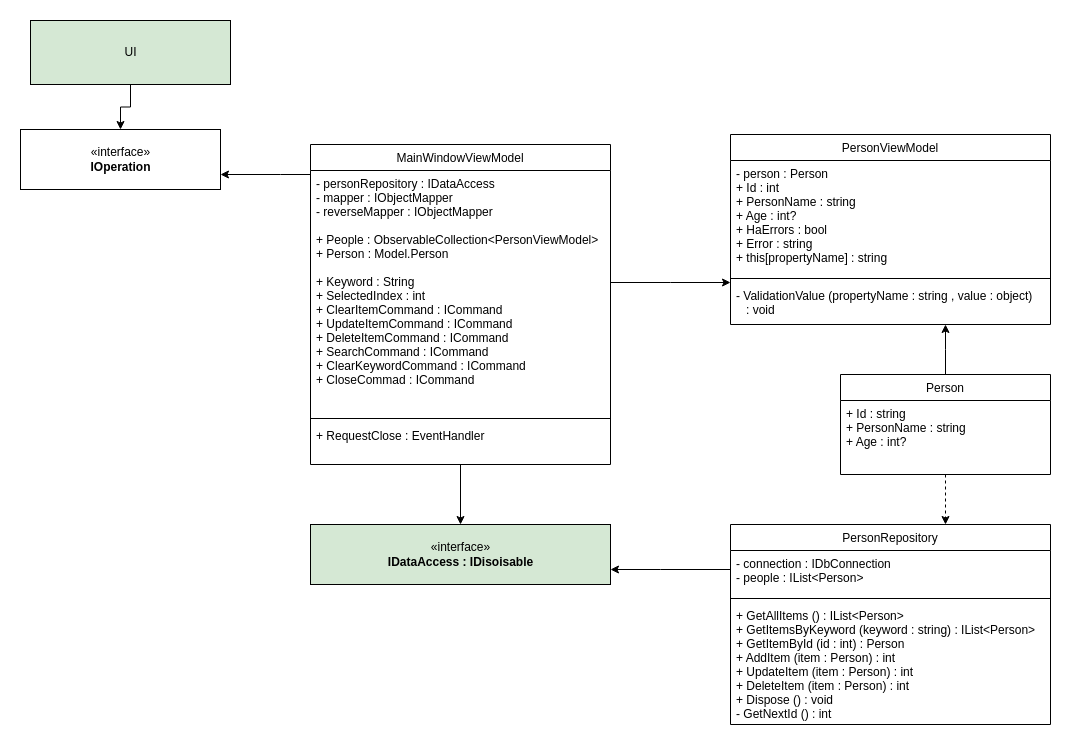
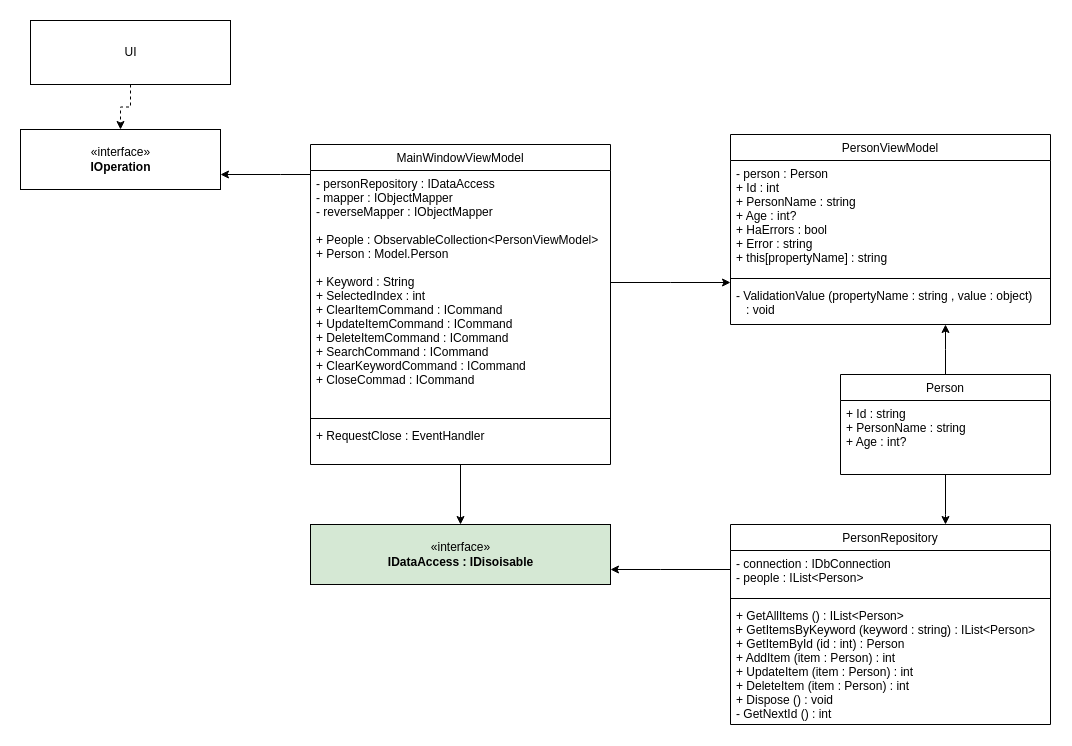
(131, 53) -> (131, 53)
(129, 107) -> (129, 107)
(946, 497) -> (946, 497)
